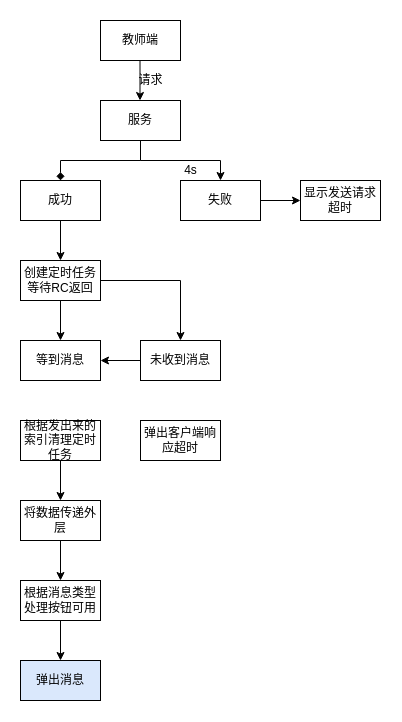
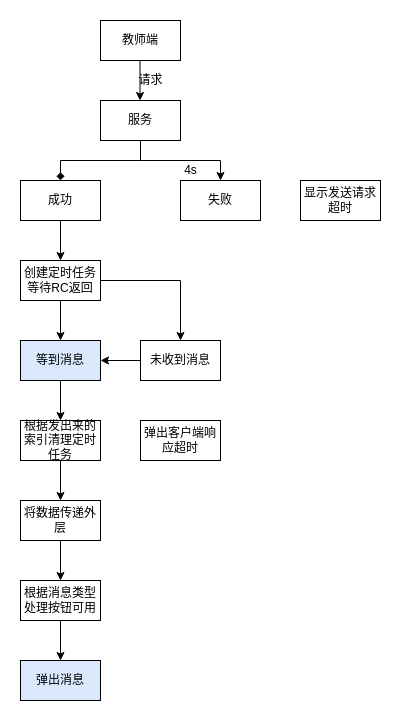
(277, 201) -> none
(61, 361) -> (61, 361)
none -> (61, 397)
